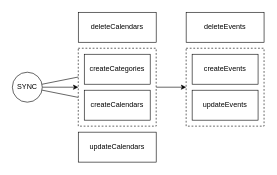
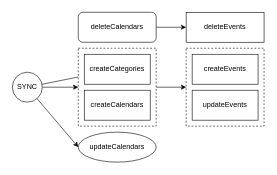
(117, 27) -> (117, 27)
none -> (180, 27)
(60, 94) -> (56, 121)
(117, 147) -> (117, 147)
